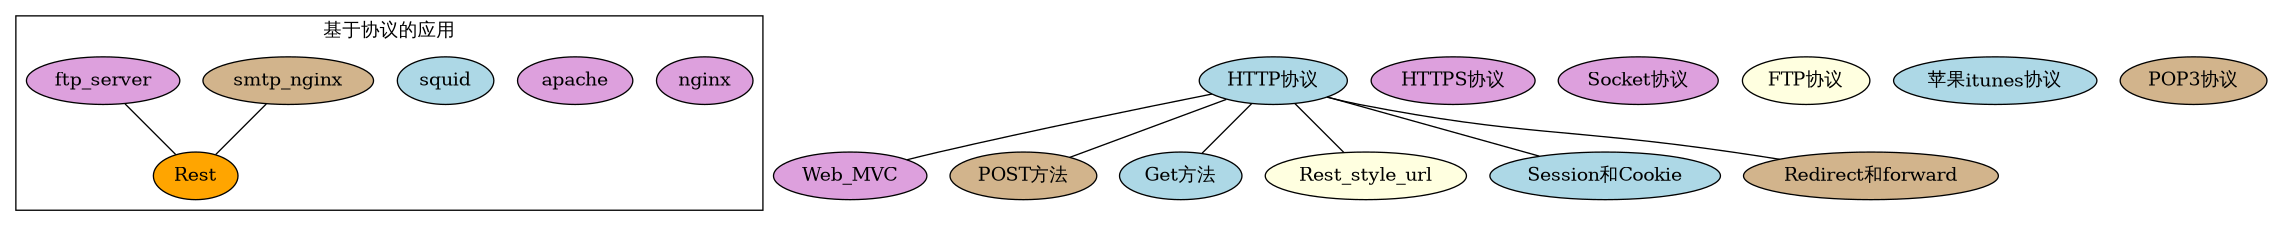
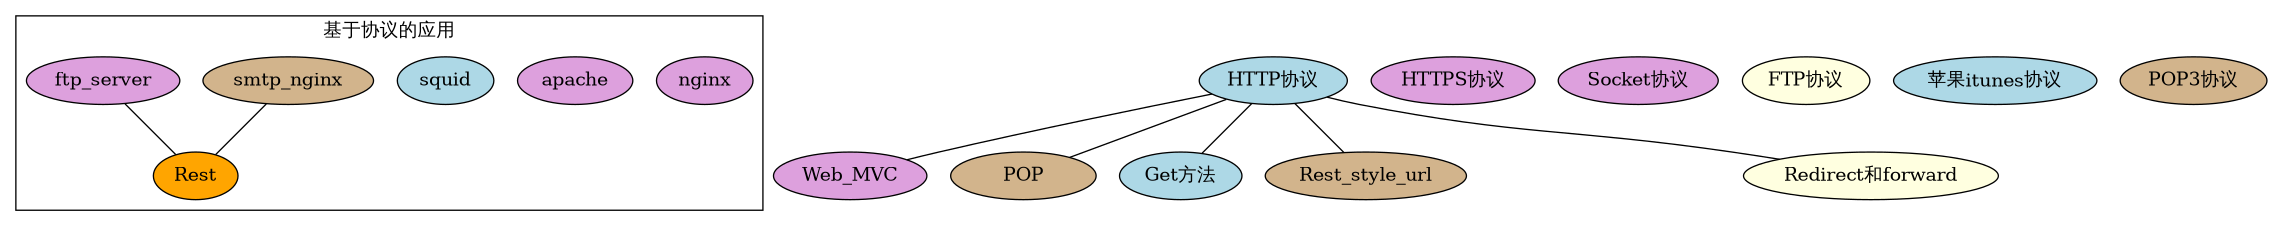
(1023, 176) -> (1023, 176)
(1366, 176) -> (1366, 176)
(1605, 176) -> none
(1871, 176) -> (1871, 176)
